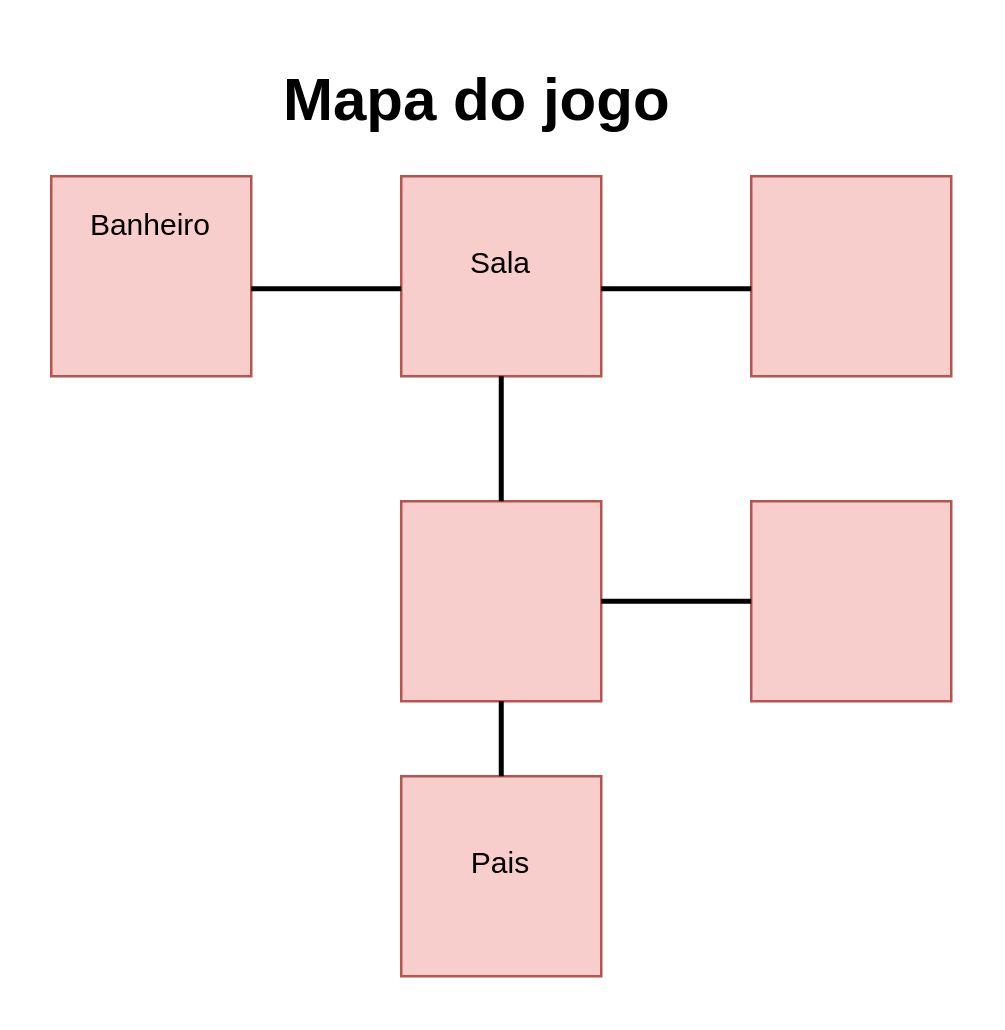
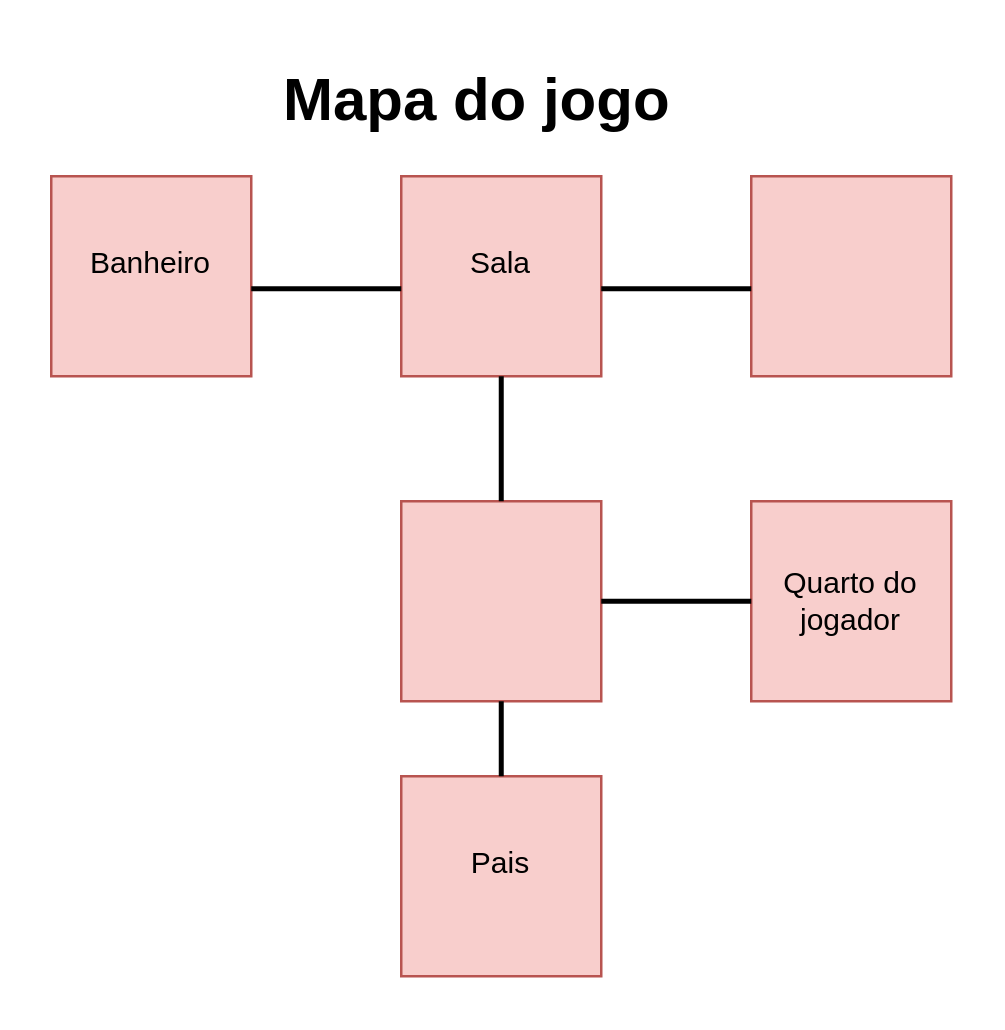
(151, 226) -> (151, 264)
none -> (851, 601)
